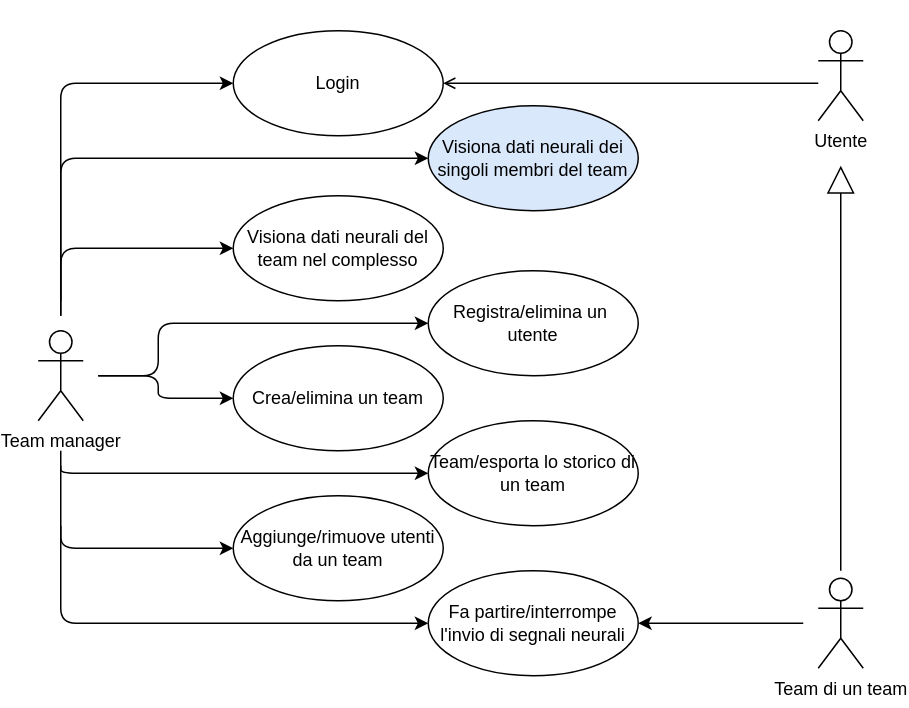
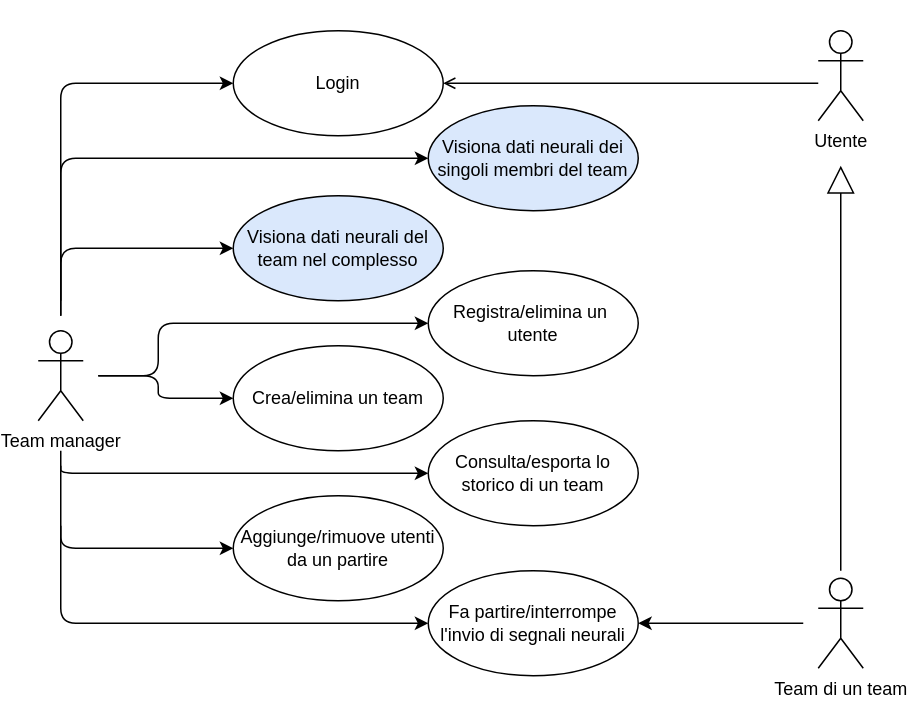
(338, 248) -> (338, 248)
(533, 473) -> (533, 473)
(338, 548) -> (338, 548)
